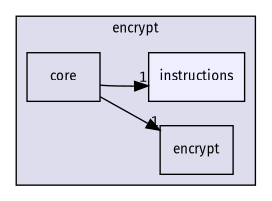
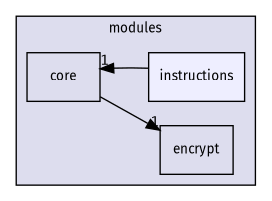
(136, 29) -> (136, 29)
(117, 86) -> (131, 68)
